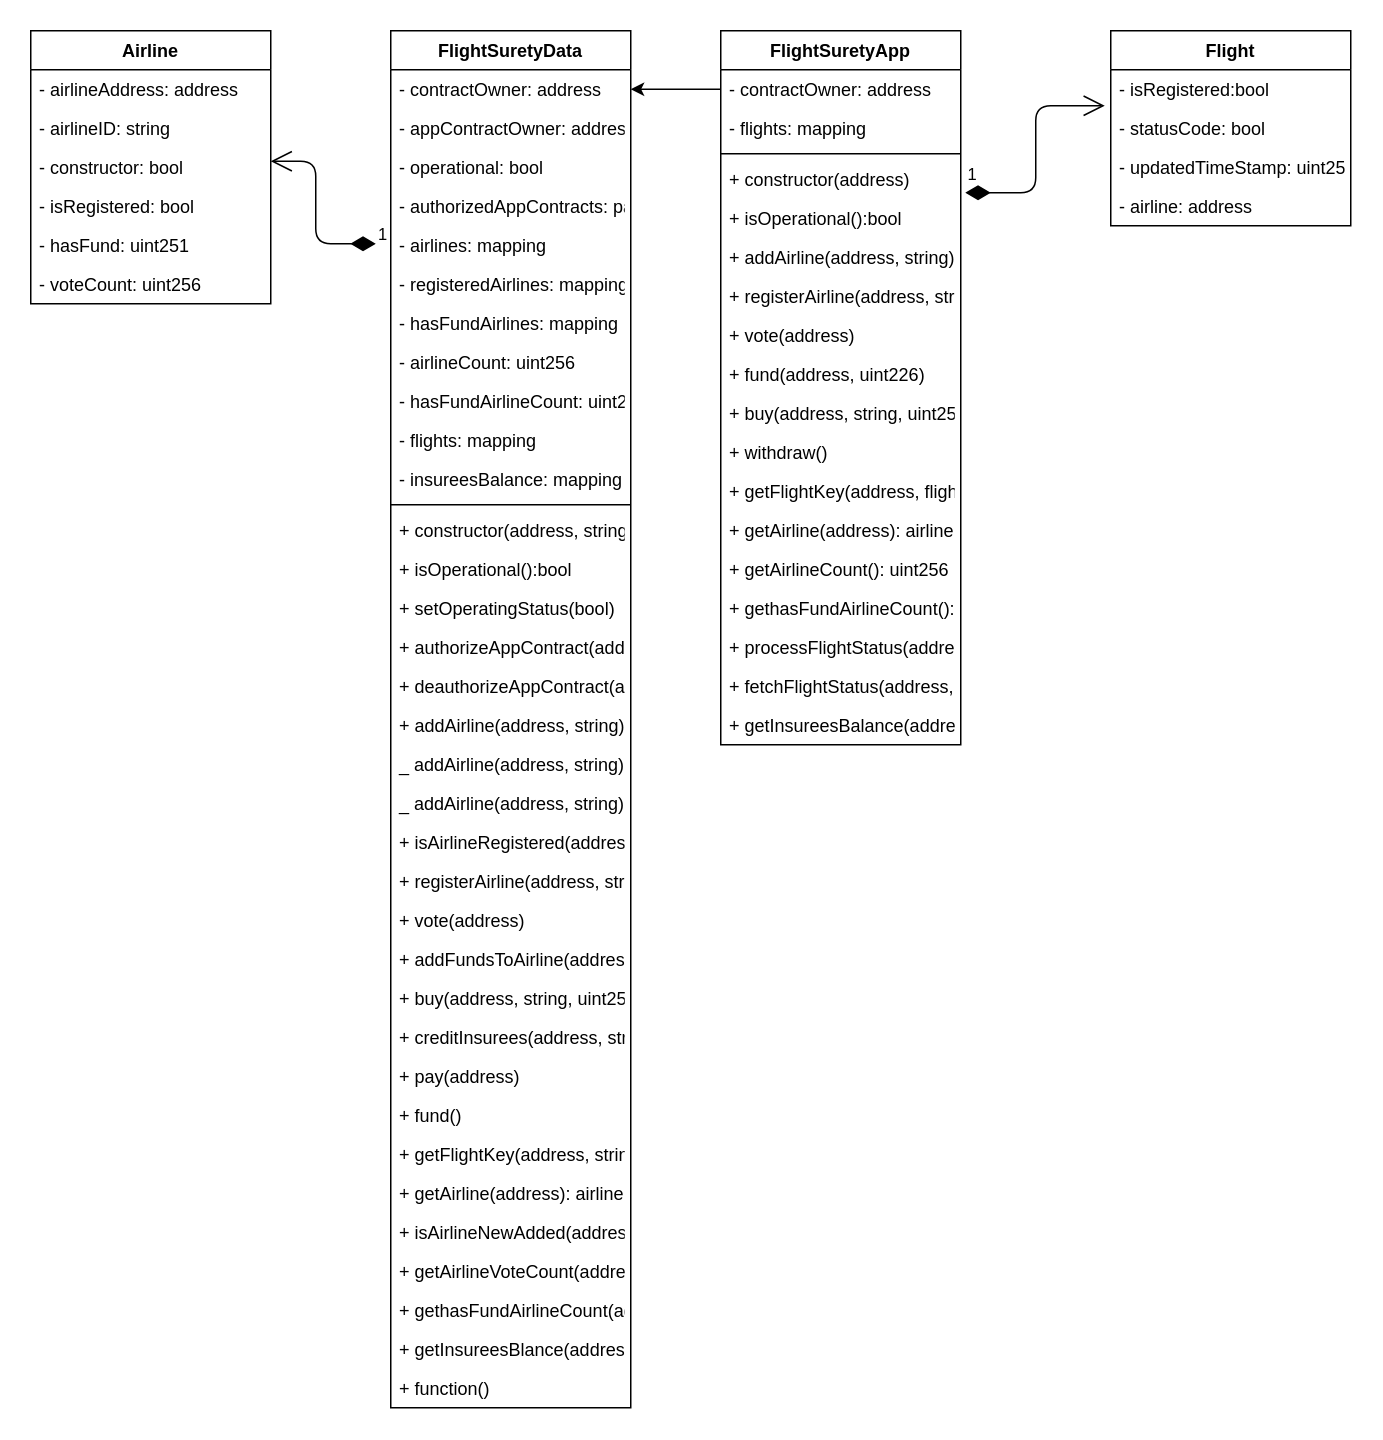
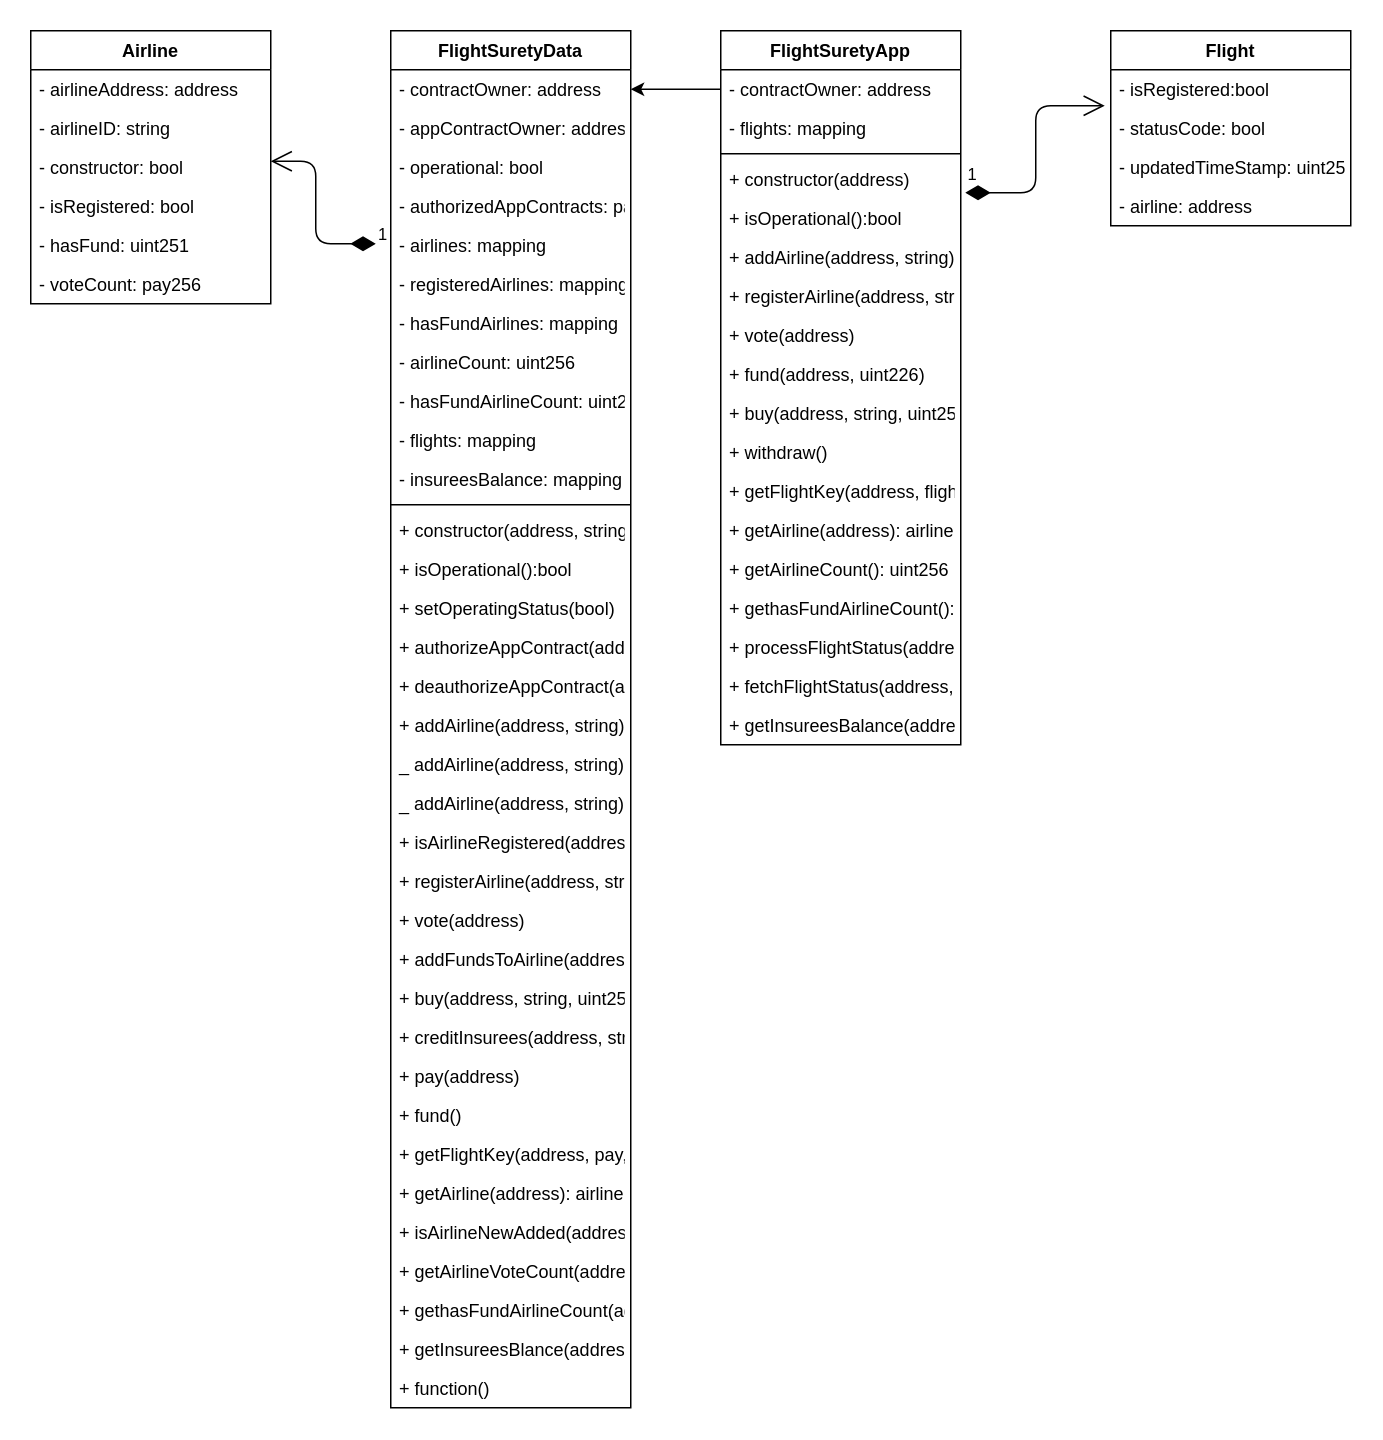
(130, 285) -> (128, 285)
(580, 1155) -> (567, 1155)
